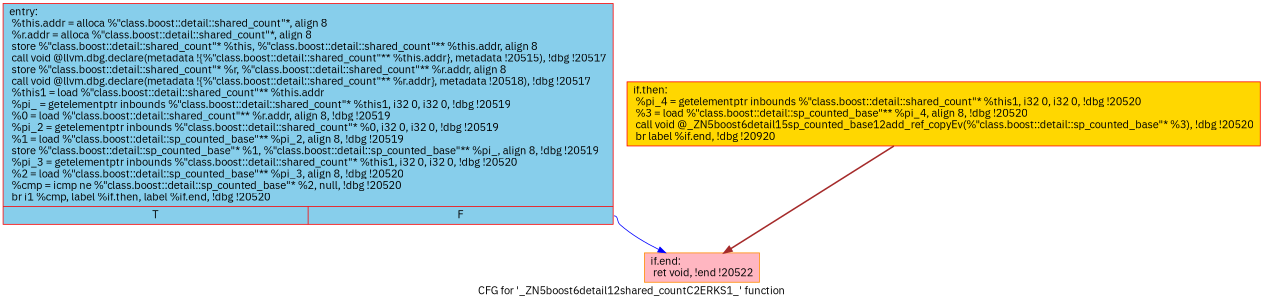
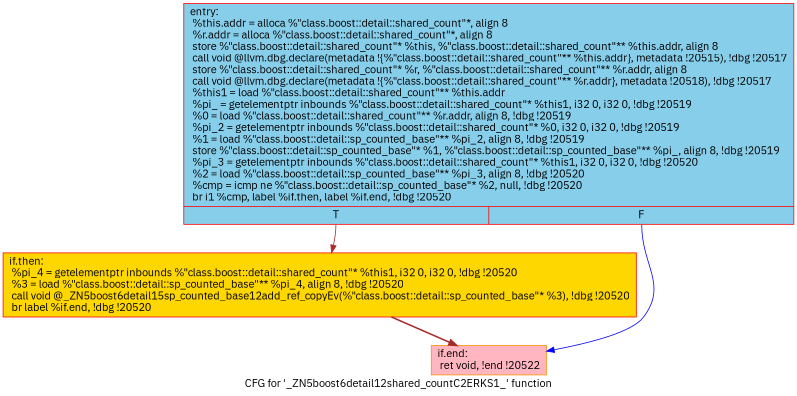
(704, 137) -> (80, 308)
none -> (335, 235)
